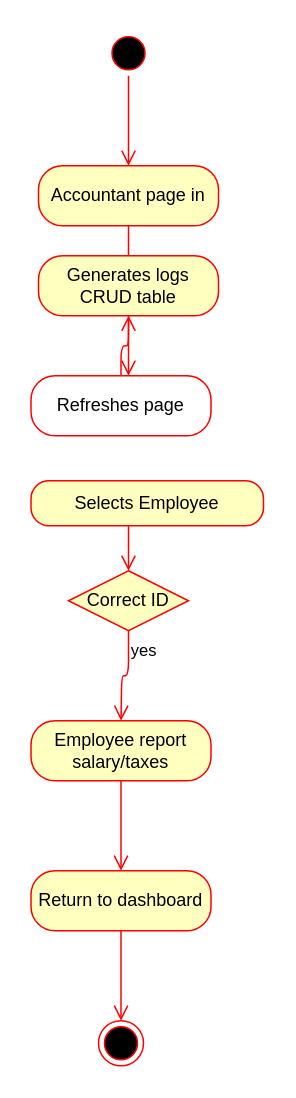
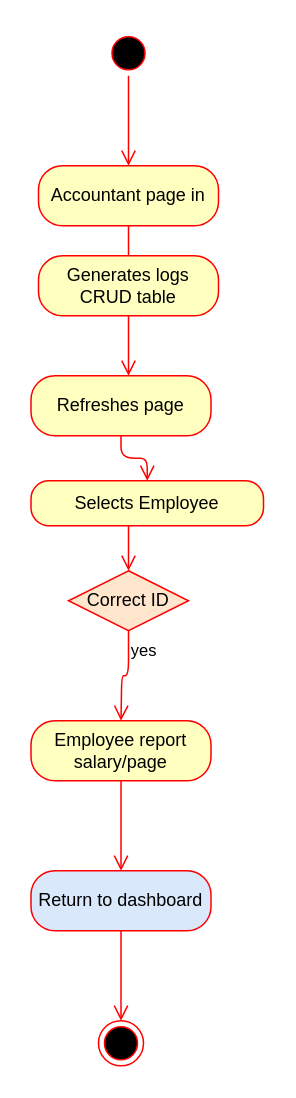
(121, 362) -> (134, 458)
(121, 406) -> (121, 406)
(128, 601) -> (128, 601)
(121, 751) -> (121, 751)
(121, 901) -> (121, 901)
